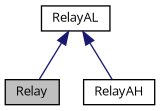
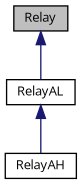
(50, 61) -> (41, 62)
